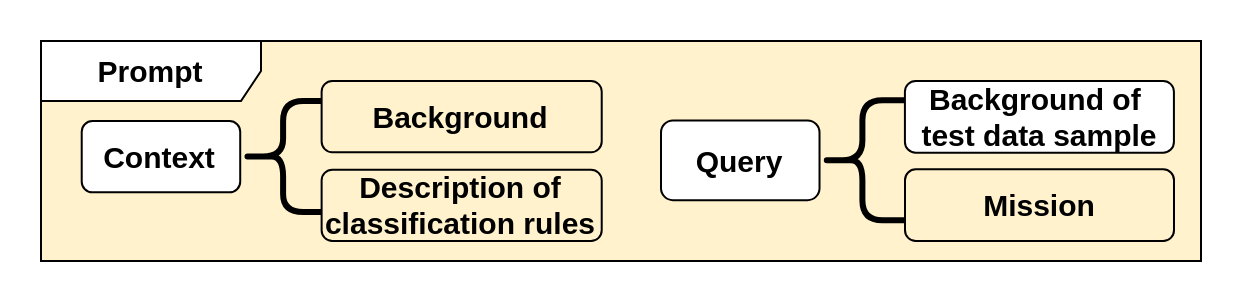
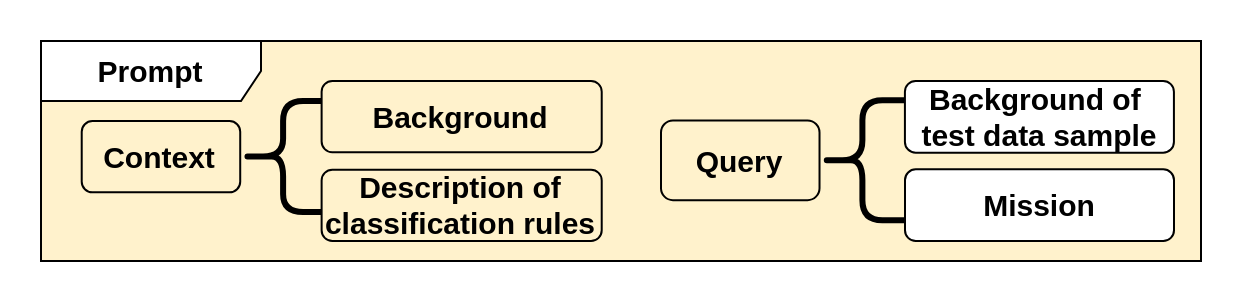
(161, 157) -> (161, 157)
(740, 160) -> (740, 160)
(1039, 205) -> (1039, 205)
